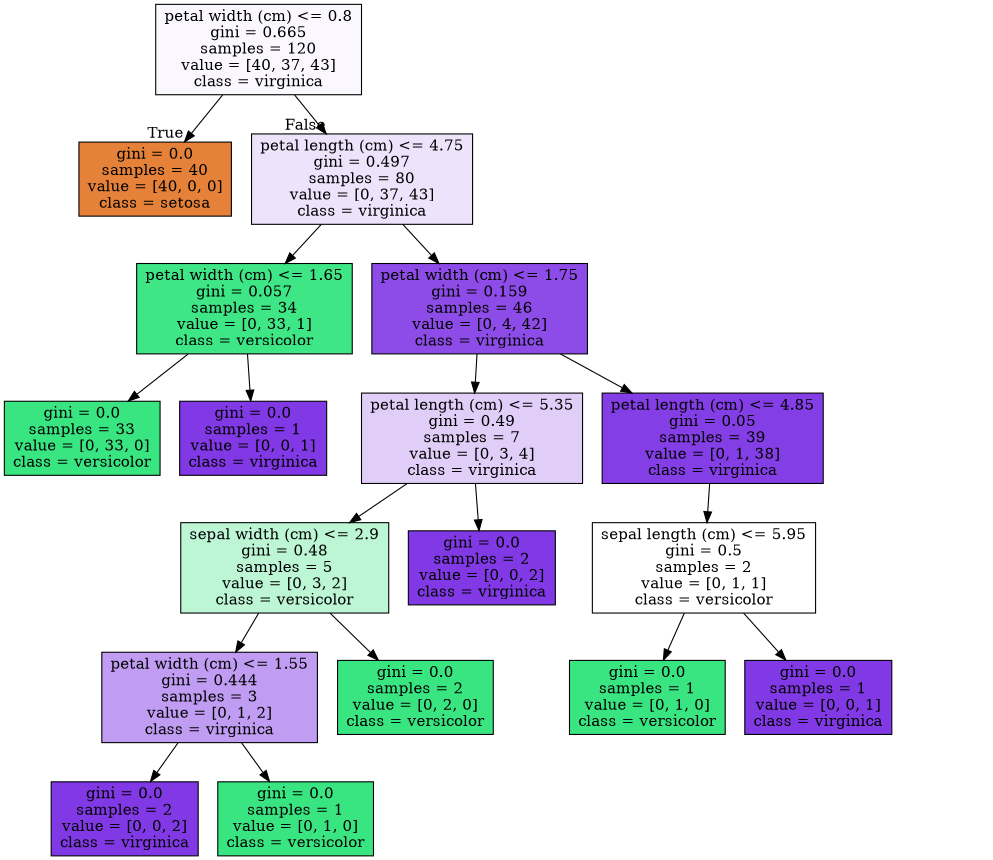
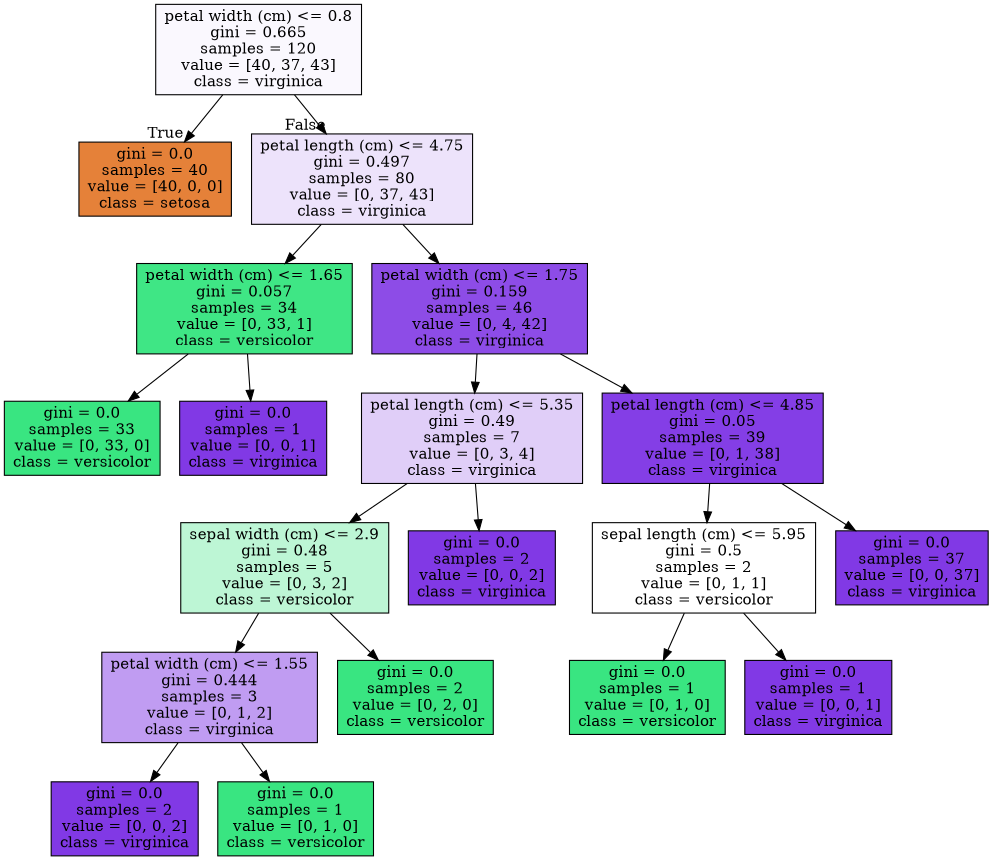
none -> (912, 568)
